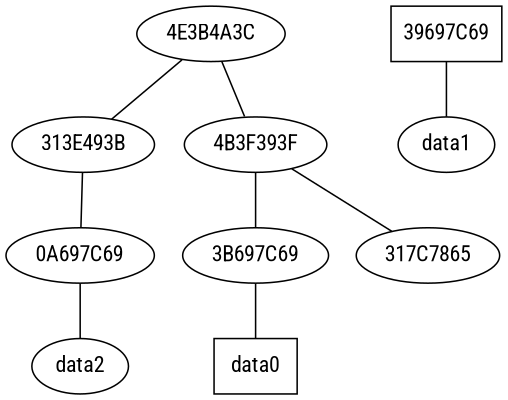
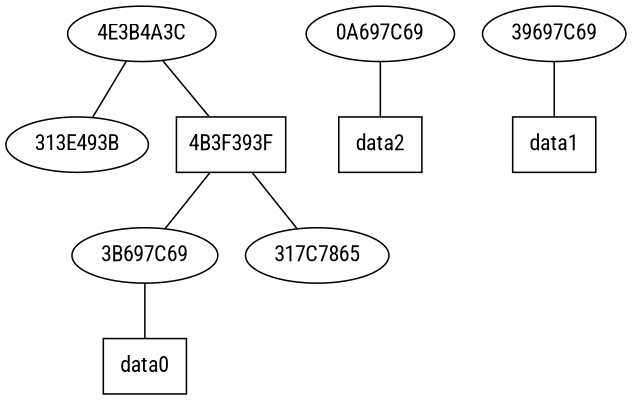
(446, 34) -> (554, 34)
(256, 145) -> (231, 145)
(446, 145) -> (554, 145)
(82, 200) -> none
(80, 366) -> (380, 145)
